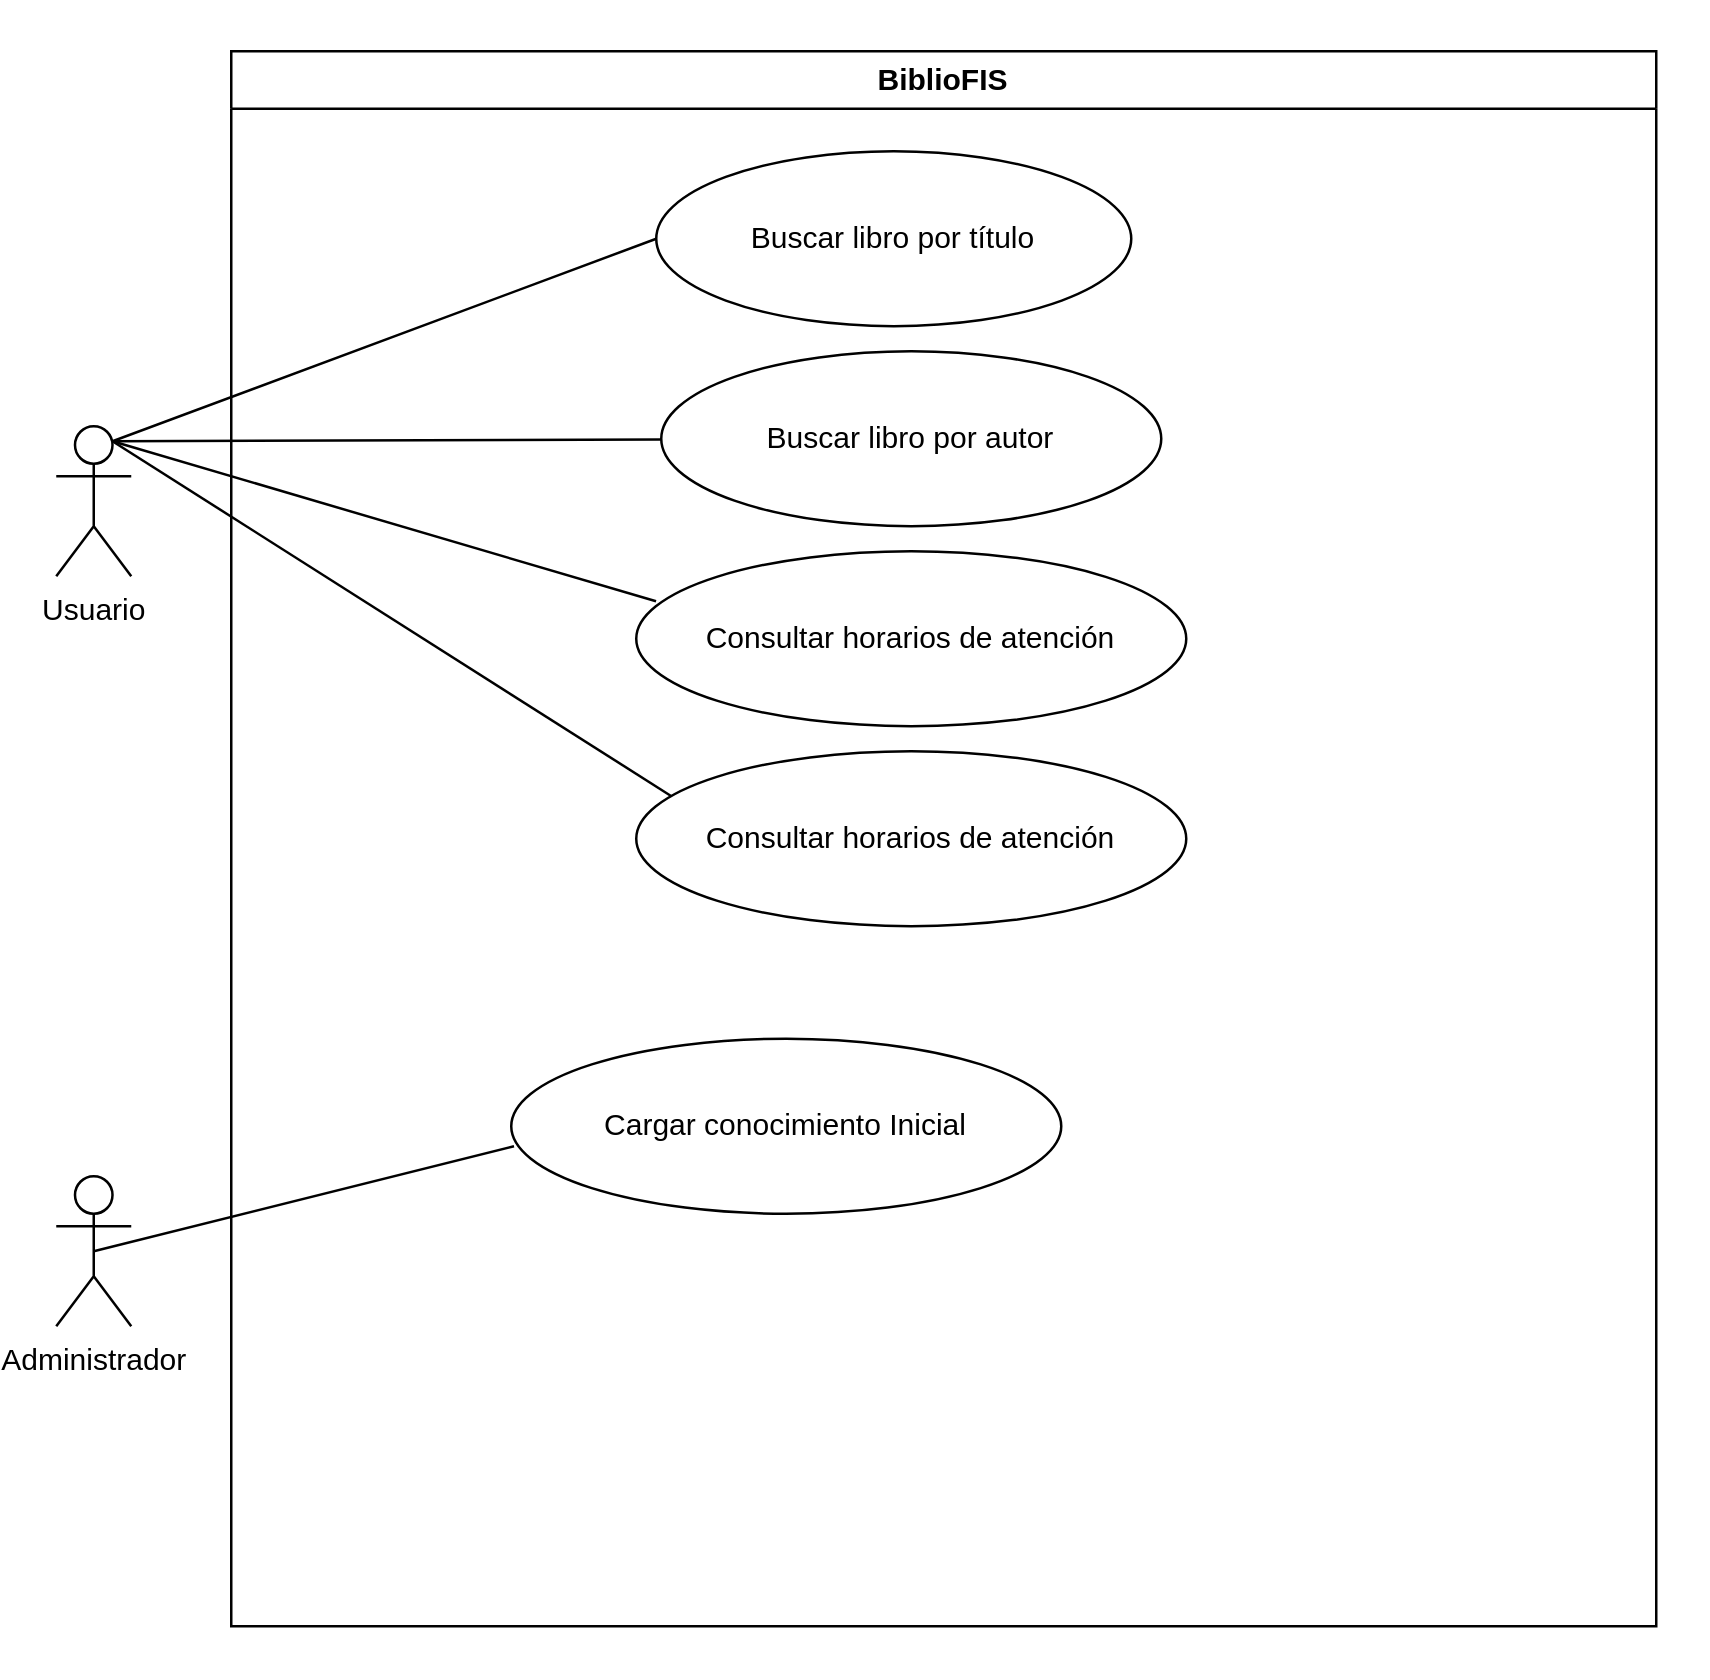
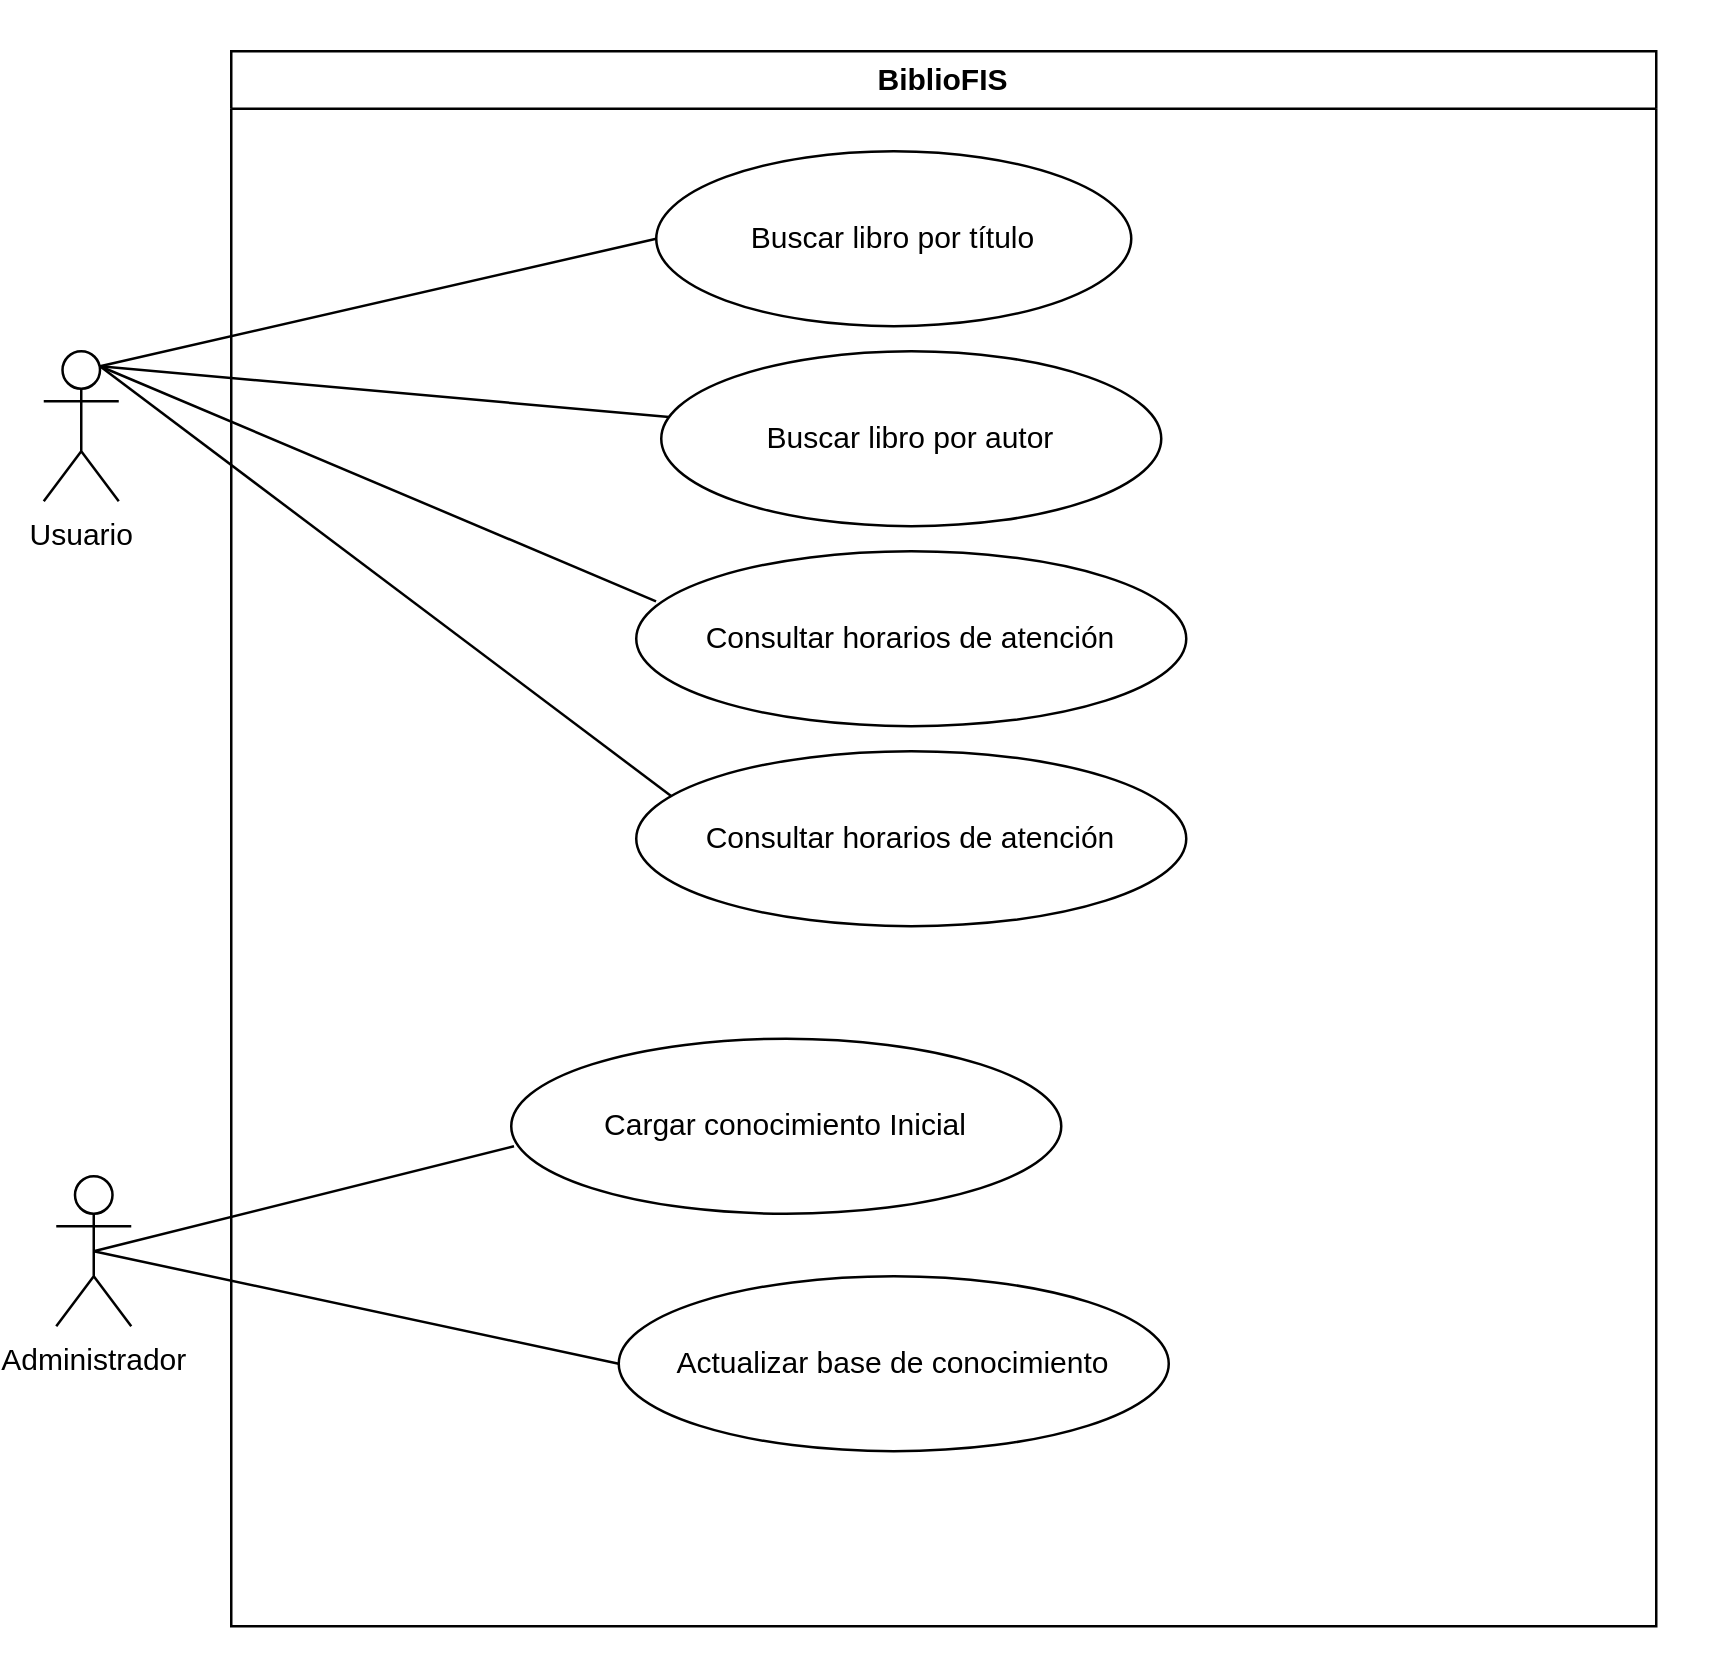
(94, 501) -> (81, 426)
none -> (427, 1323)
none -> (894, 1364)
